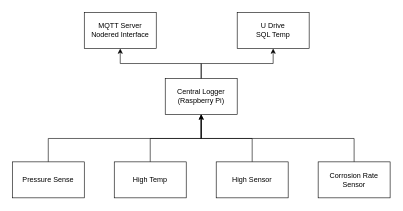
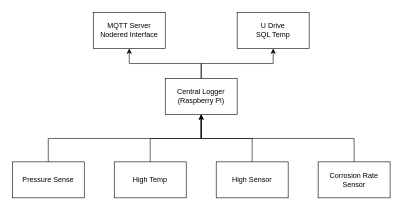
(120, 30) -> (129, 30)
